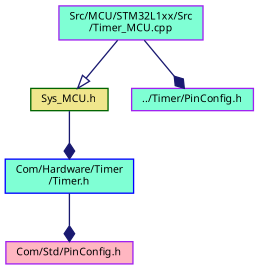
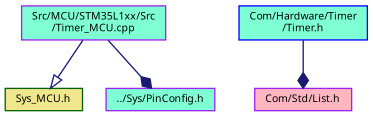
(131, 23) -> (94, 23)
(193, 100) -> (160, 100)
(69, 127) -> none
(69, 253) -> (303, 100)
